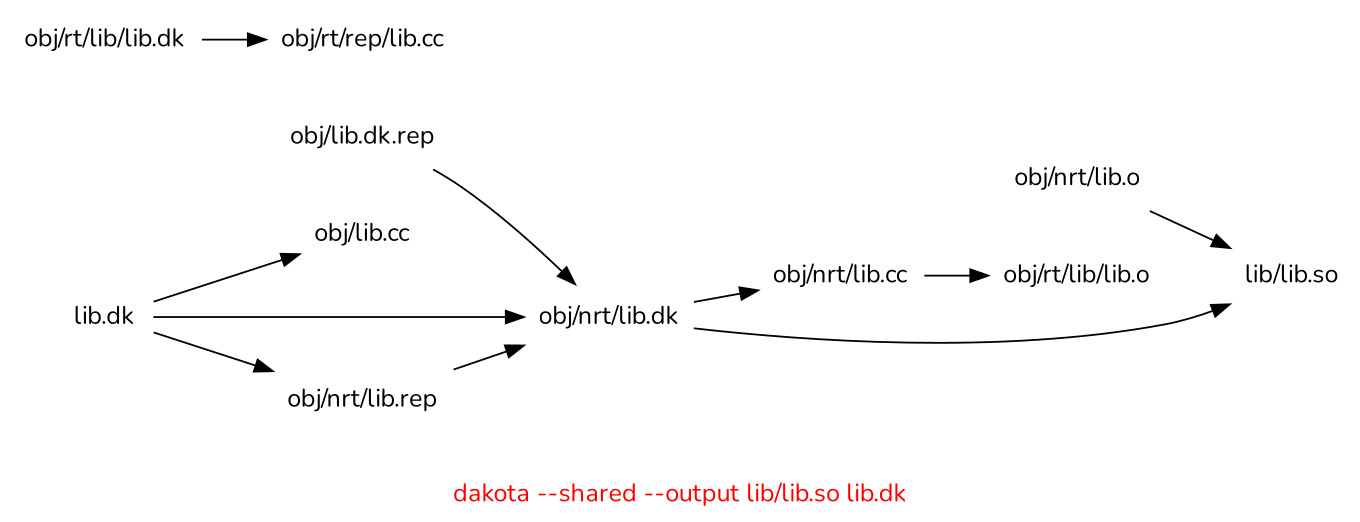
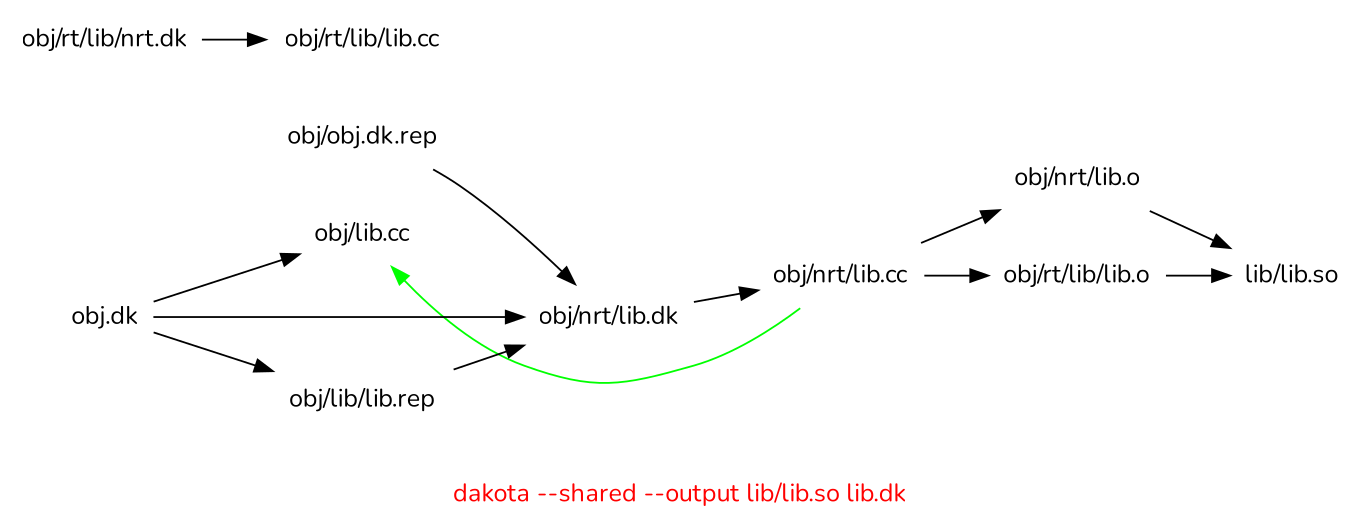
(104, 40) -> (104, 40)
(363, 40) -> (363, 40)
(363, 137) -> (363, 137)
none -> (952, 230)
(104, 317) -> (104, 317)
(955, 343) -> (1189, 276)
none -> (596, 382)
(363, 400) -> (363, 400)
